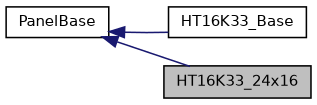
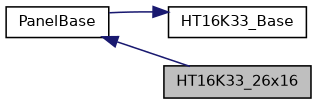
(147, 33) -> (131, 12)
(237, 82) -> (237, 82)
